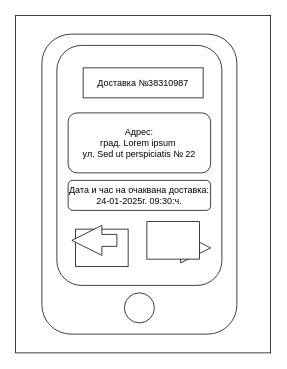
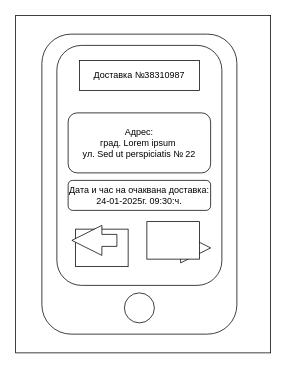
(143, 83) -> (139, 75)
